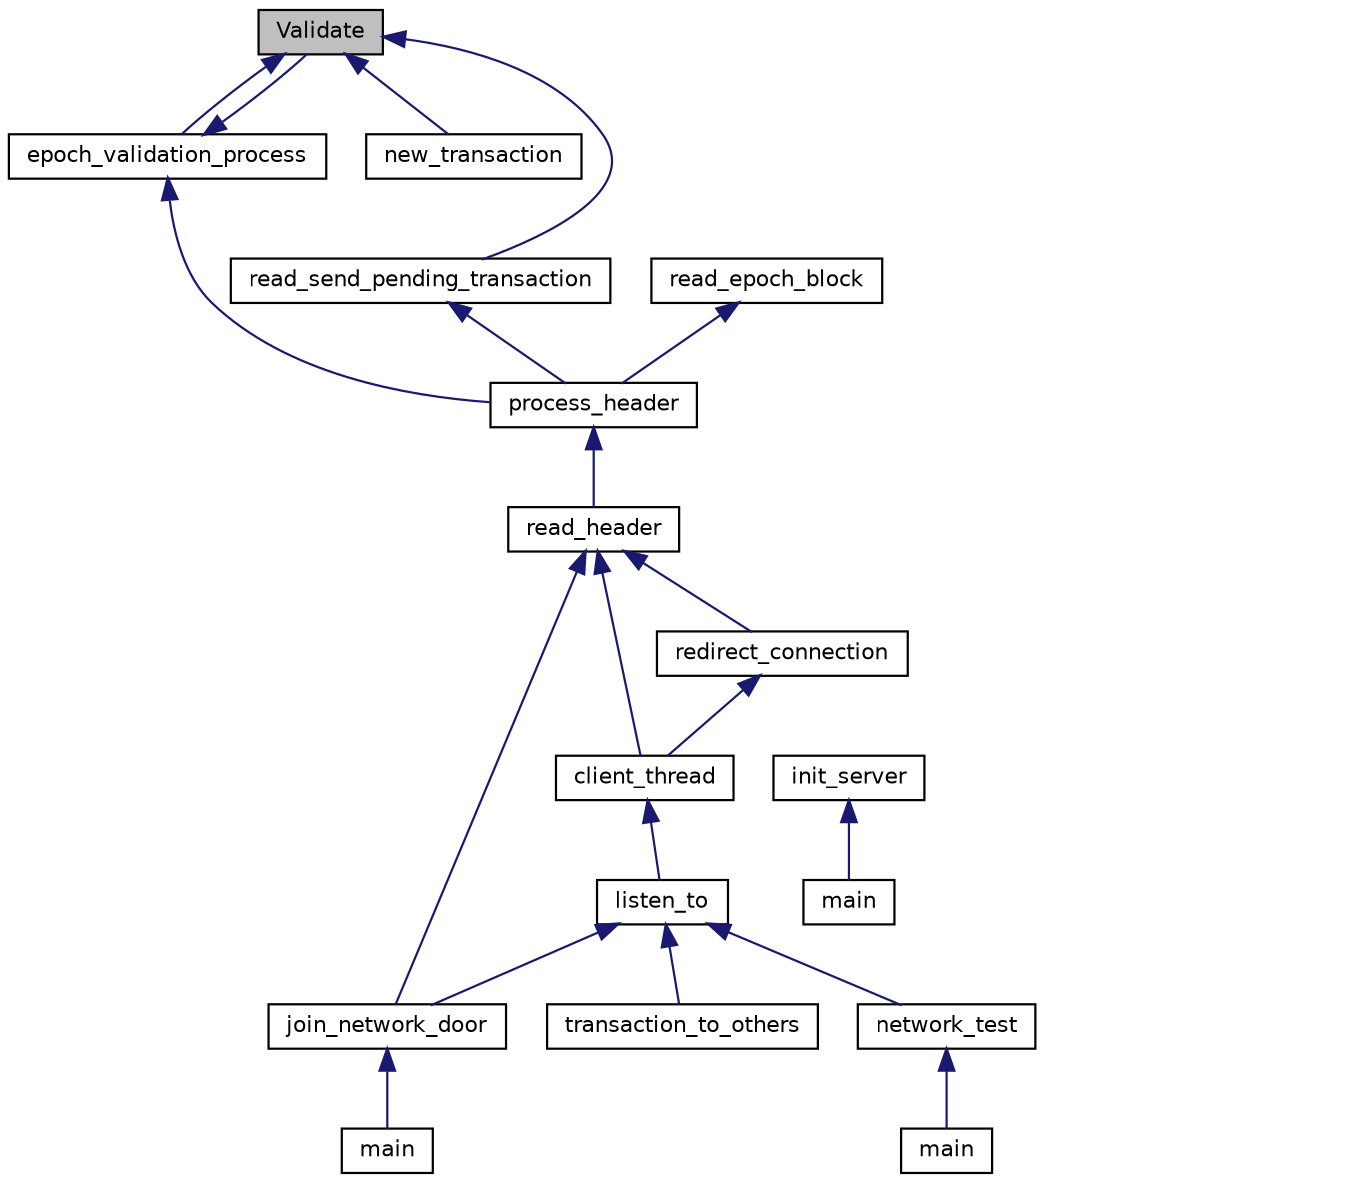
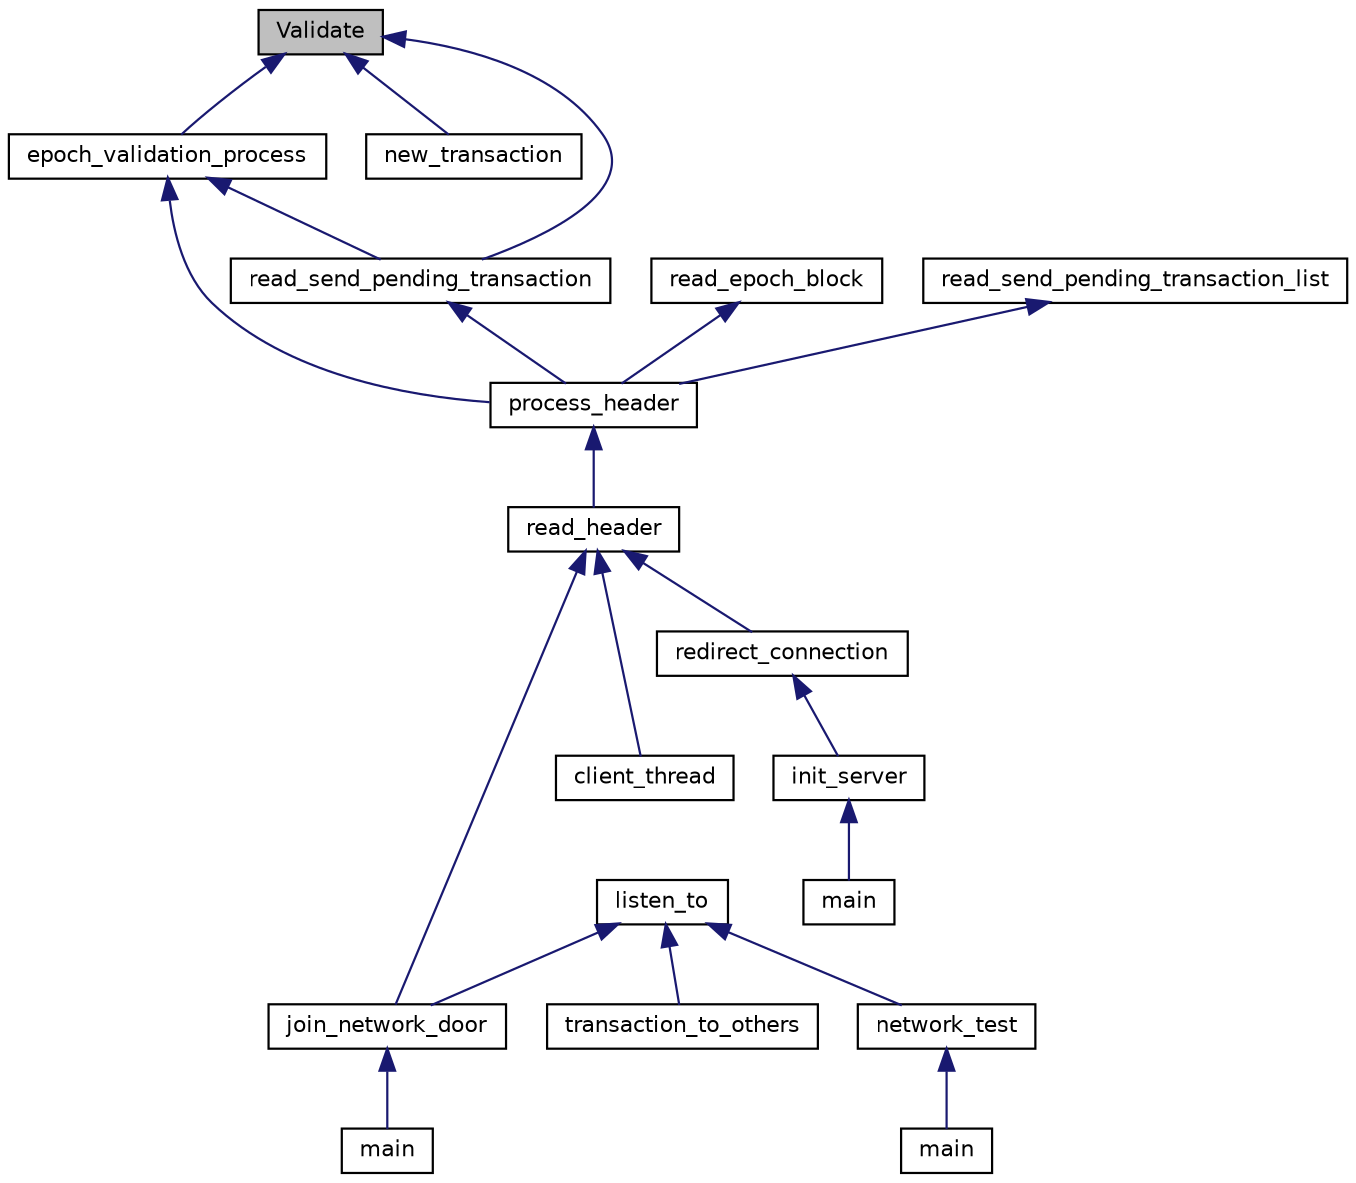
(266, 89) -> (304, 223)
none -> (1135, 281)
(705, 723) -> (821, 726)
(655, 851) -> none
